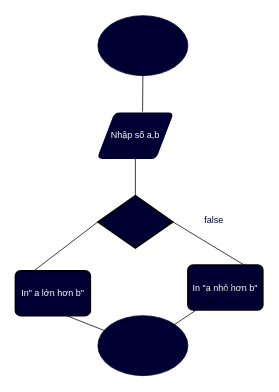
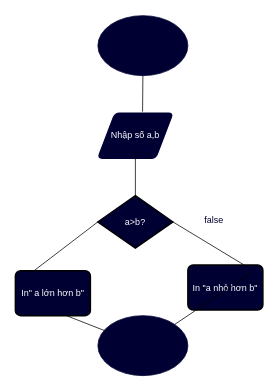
none -> (135, 222)
